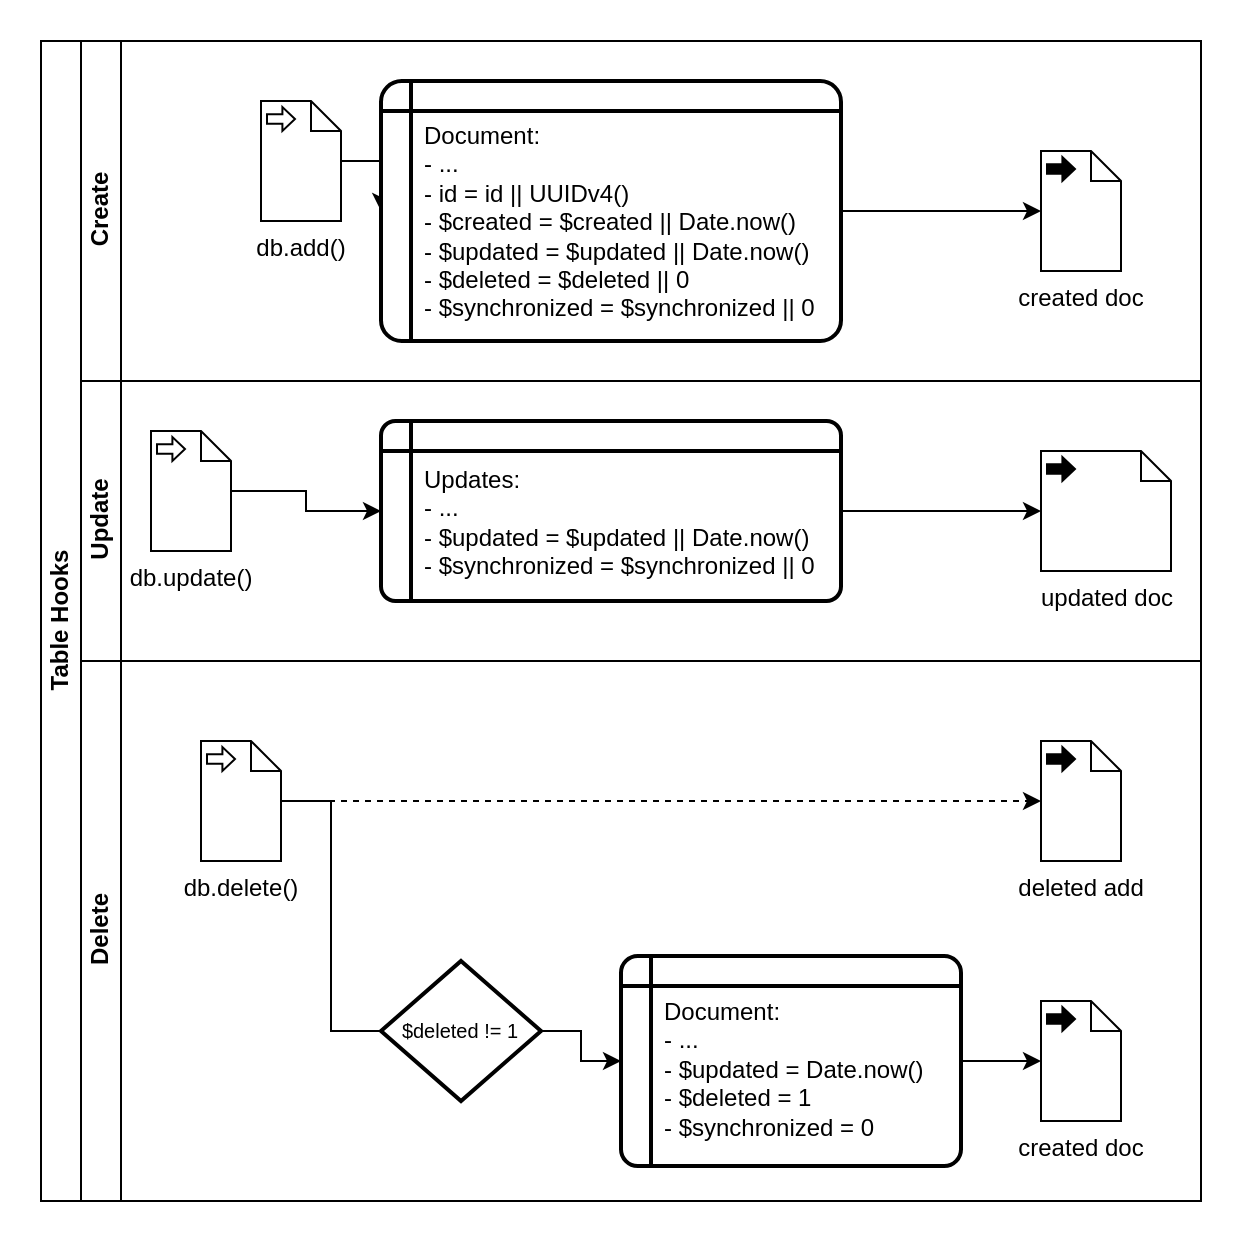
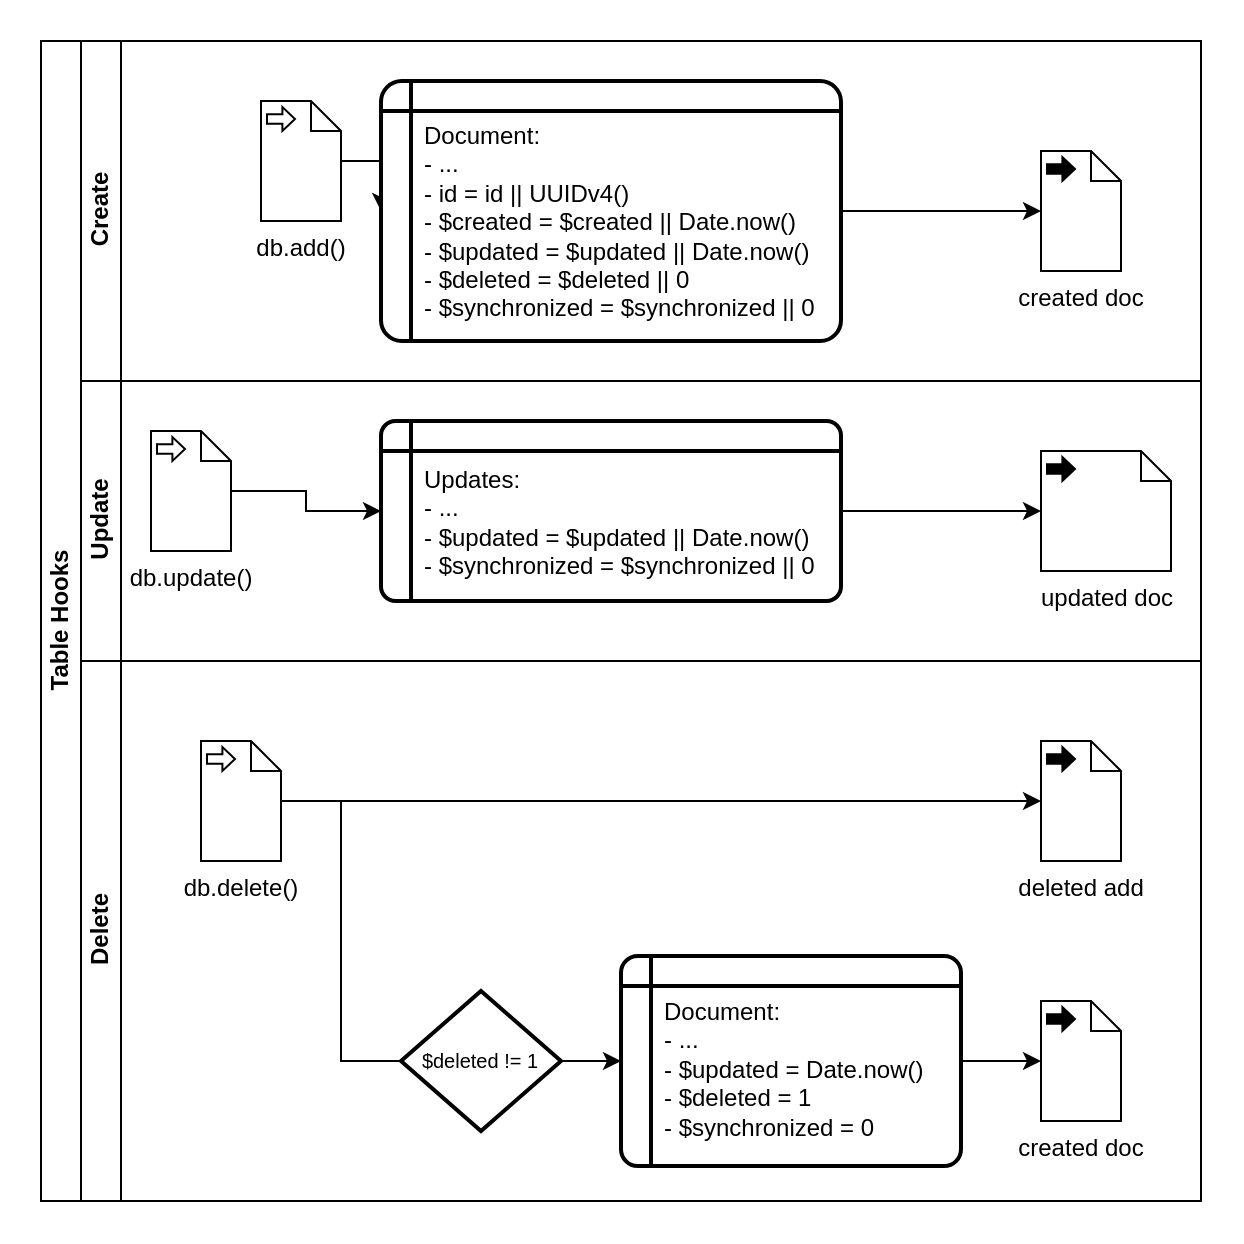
(685, 801) -> (685, 801)
(461, 1031) -> (481, 1061)
